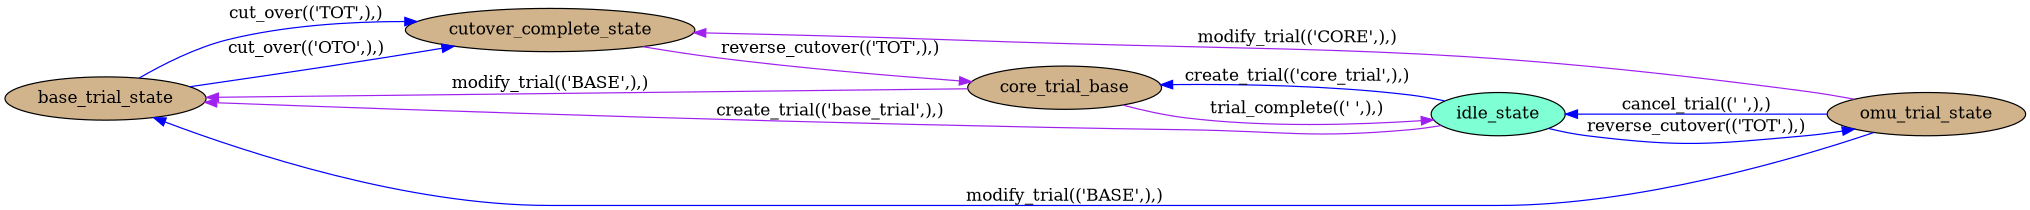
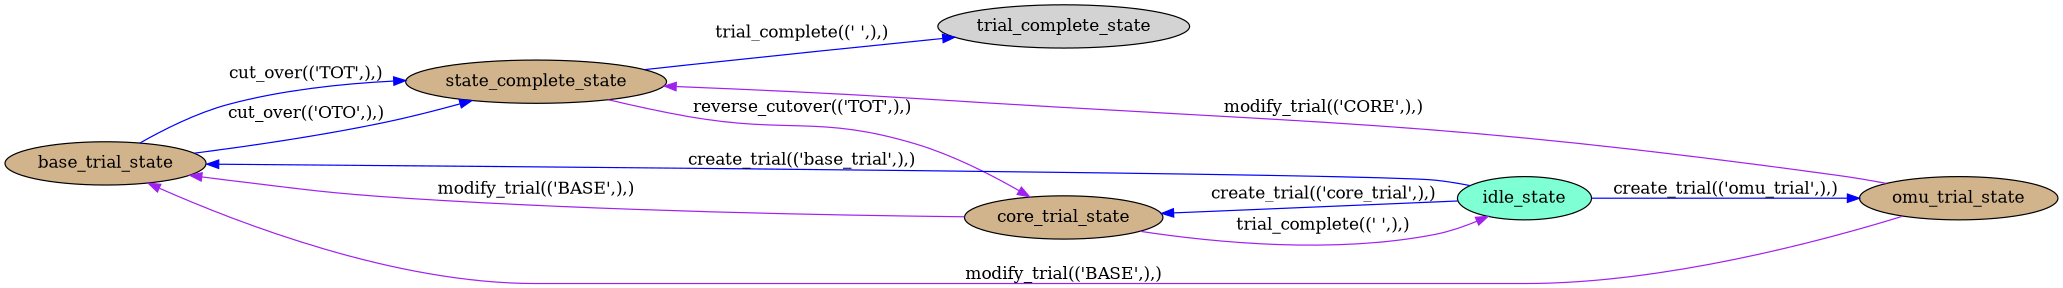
none -> (1064, 26)
(550, 30) -> (536, 82)
(1065, 88) -> (1064, 217)
(1702, 114) -> none
(829, 122) -> (845, 170)
(1696, 127) -> (1726, 189)
(1018, 205) -> (1027, 284)
